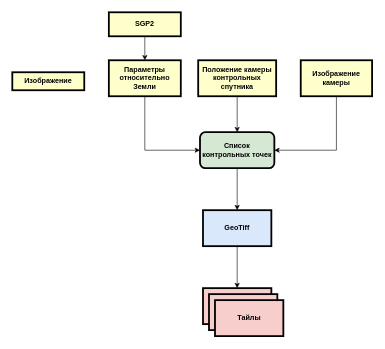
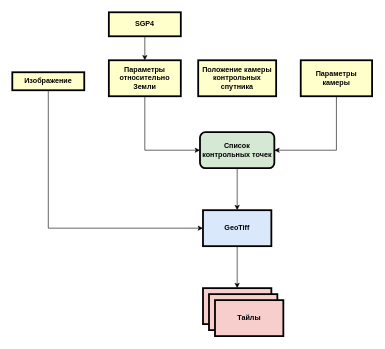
(145, 24) -> (145, 24)
(337, 78) -> (337, 78)
(237, 126) -> none
none -> (48, 227)
